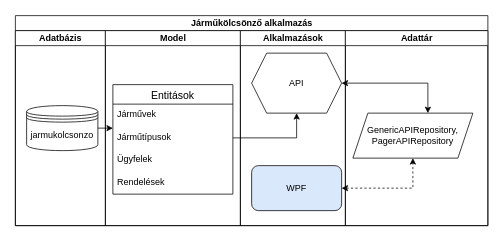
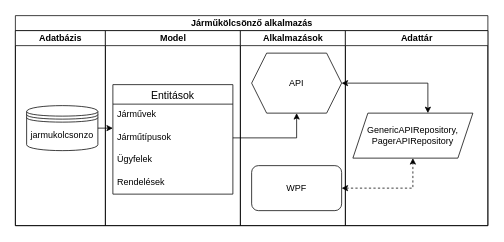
(297, 188) -> (297, 188)
